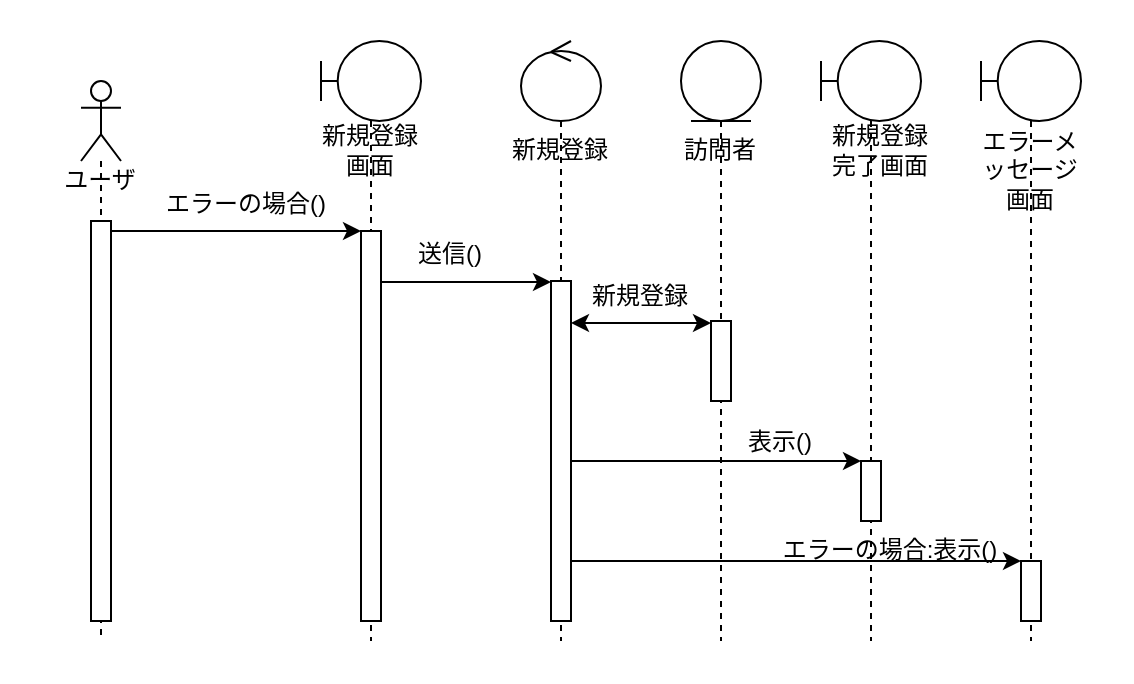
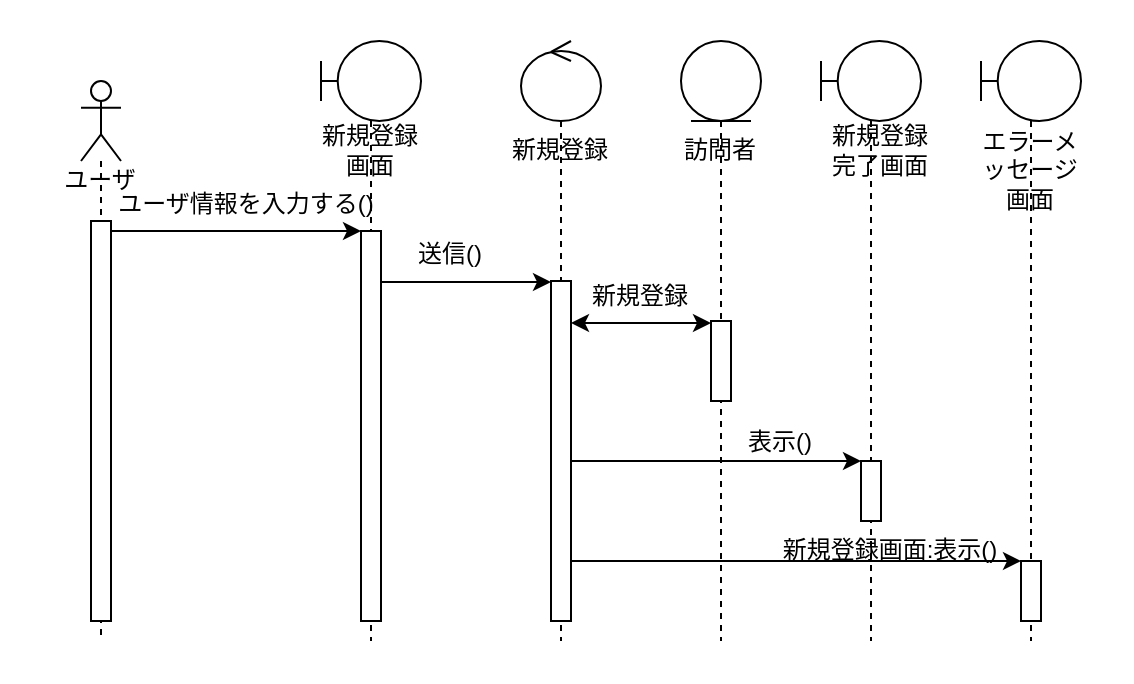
(247, 205) -> (247, 205)
(891, 551) -> (891, 551)
